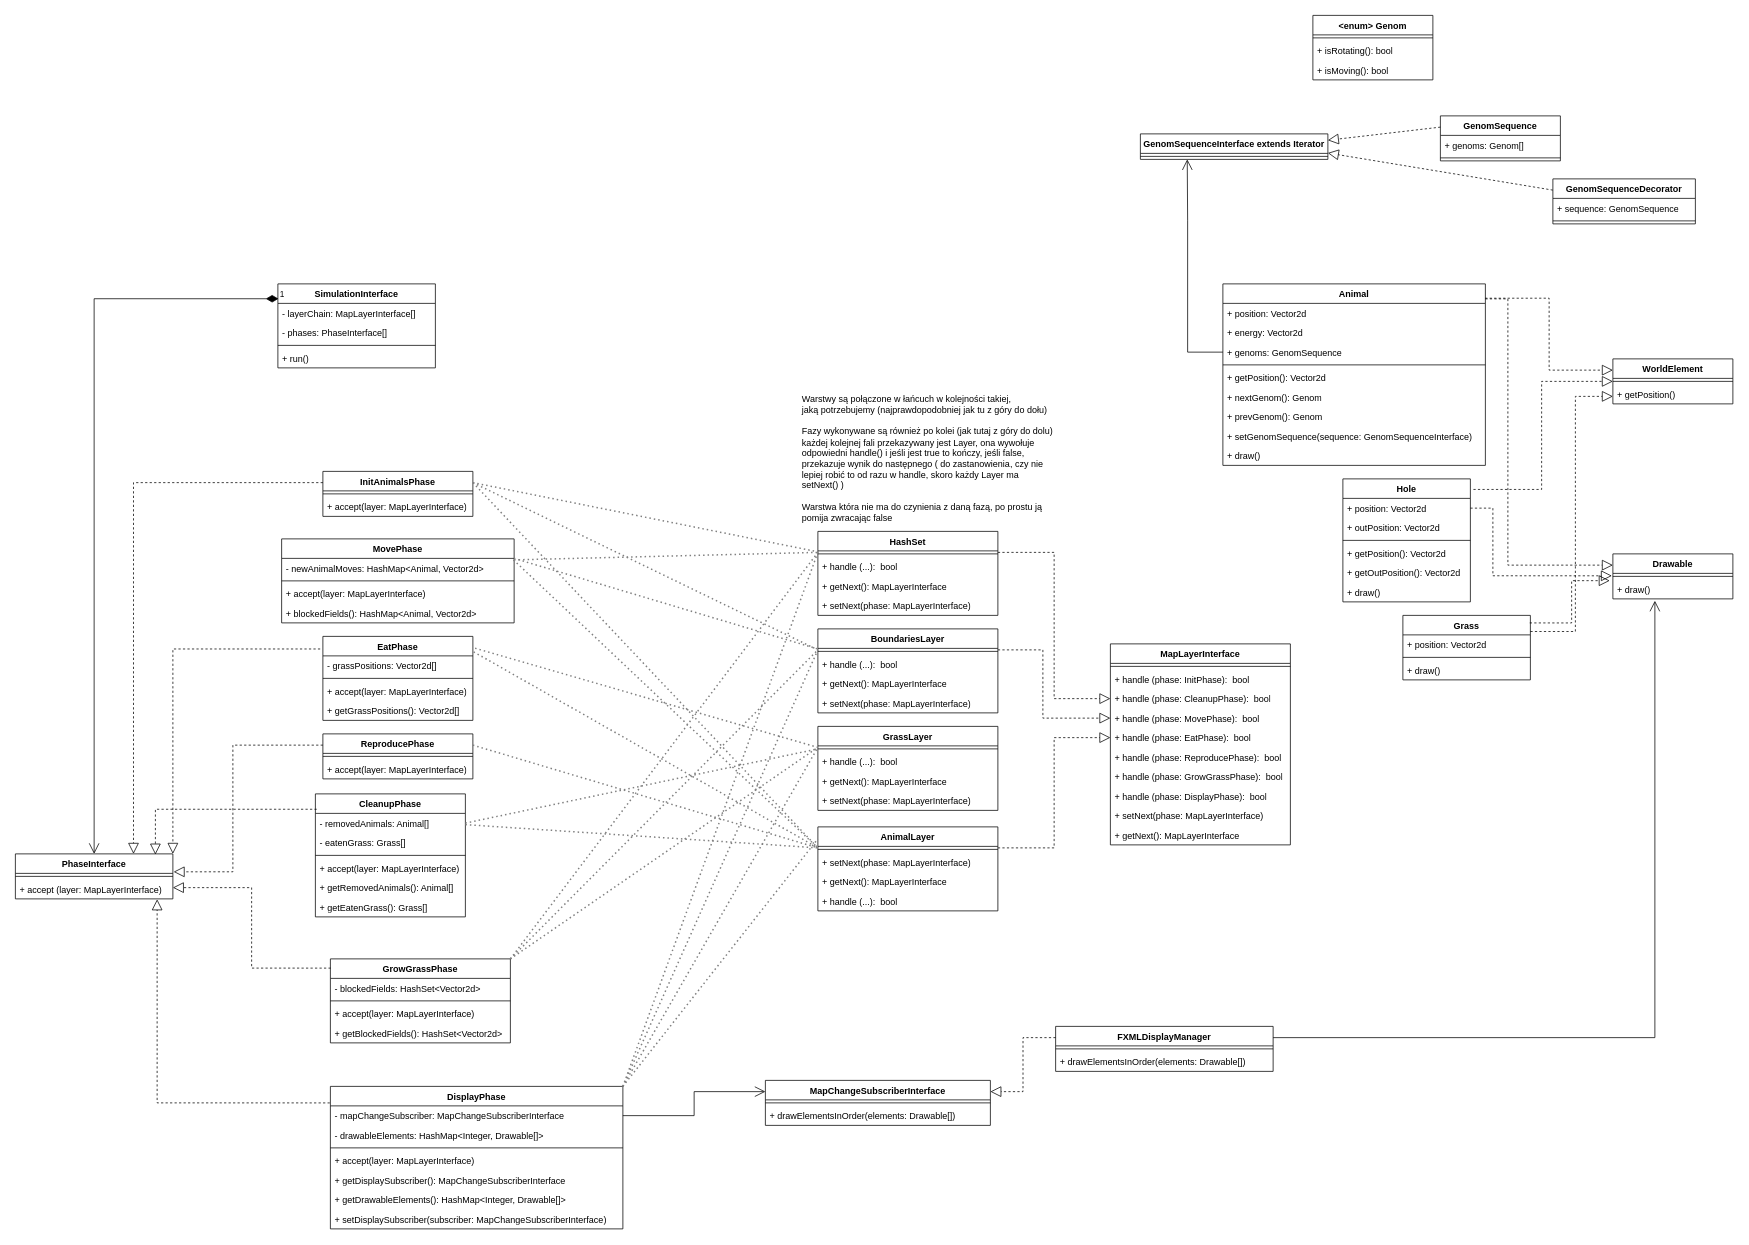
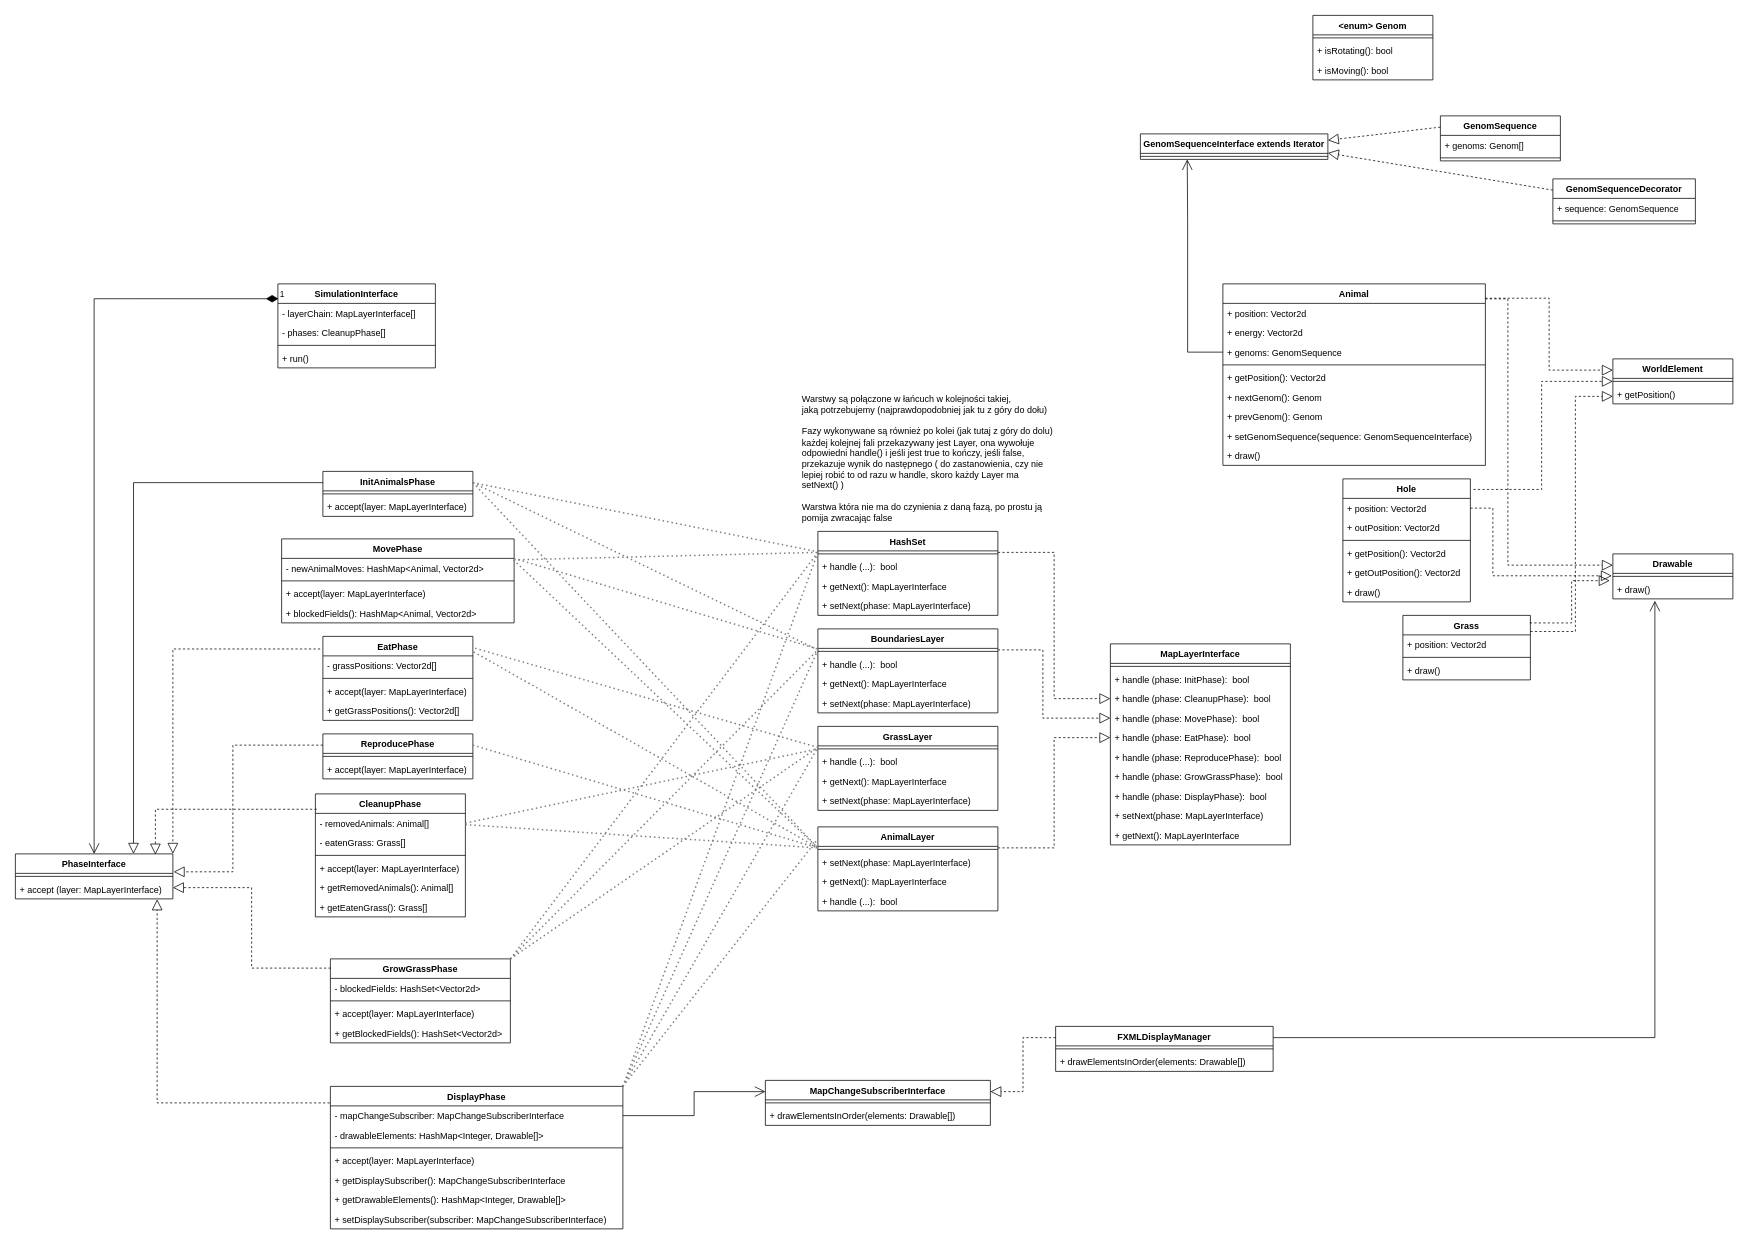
(344, 334) -> (338, 334)
(134, 569) -> (134, 569)
